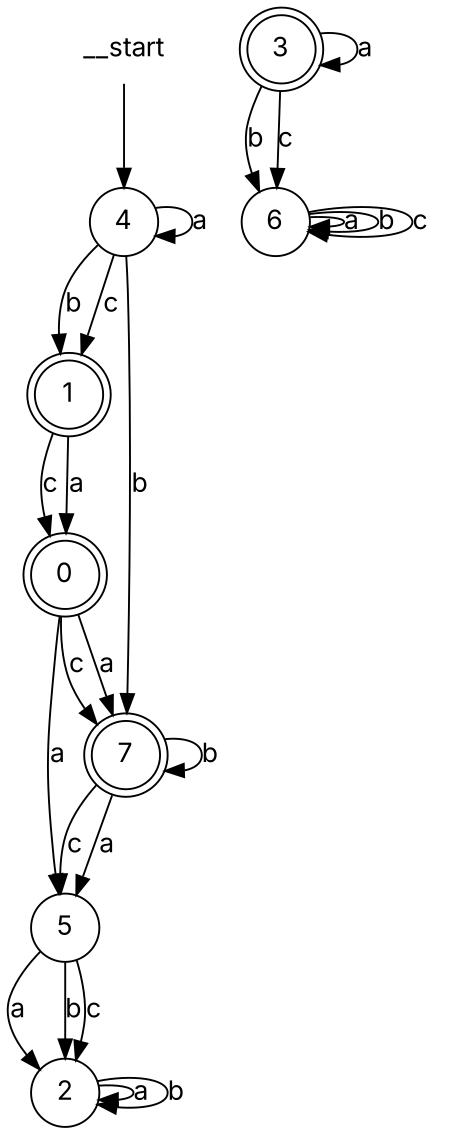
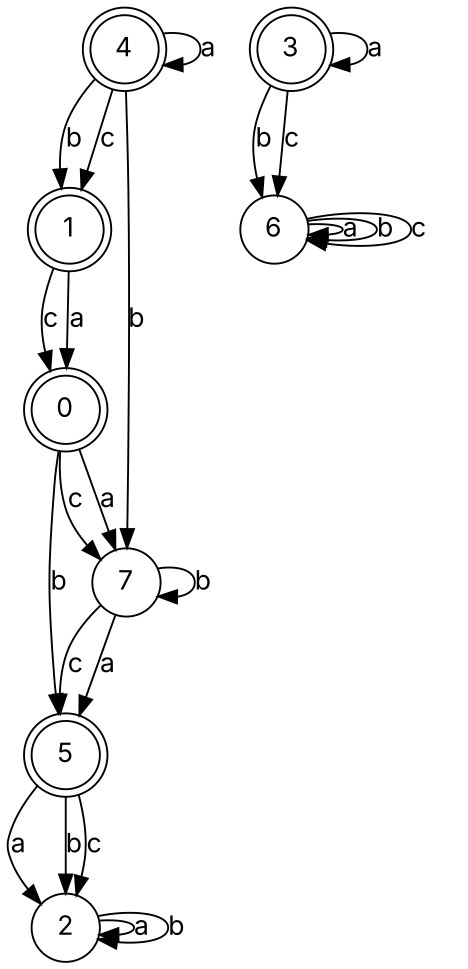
(124, 49) -> none
(124, 222) -> (125, 49)
(58, 755) -> (59, 582)
(126, 755) -> (126, 582)
(65, 928) -> (66, 755)
